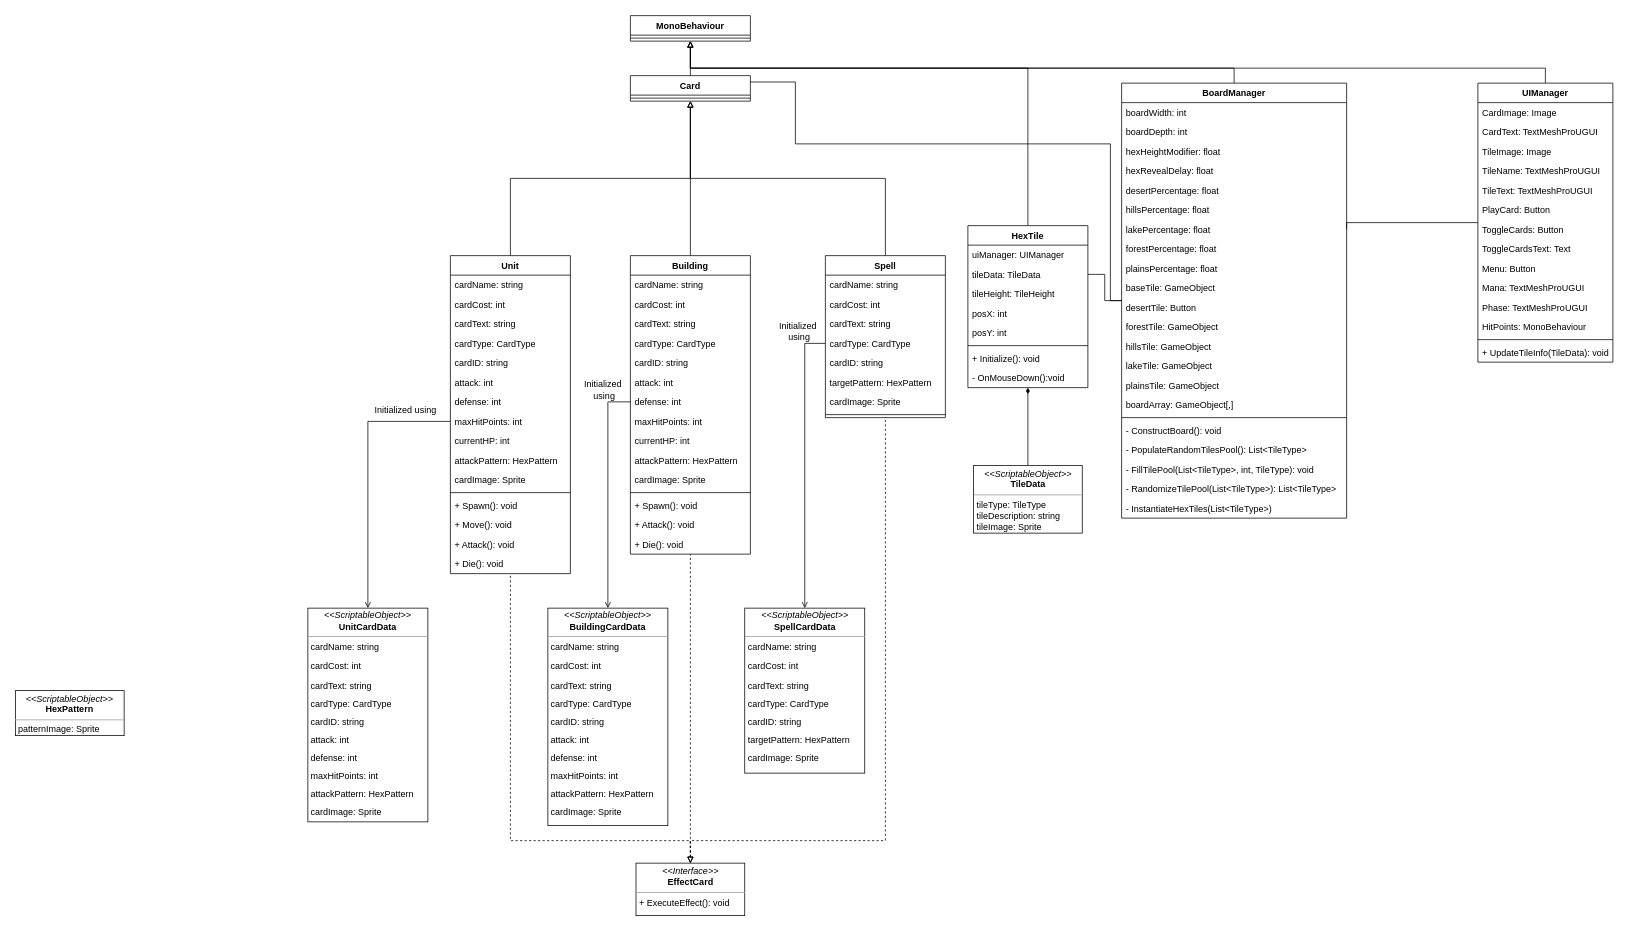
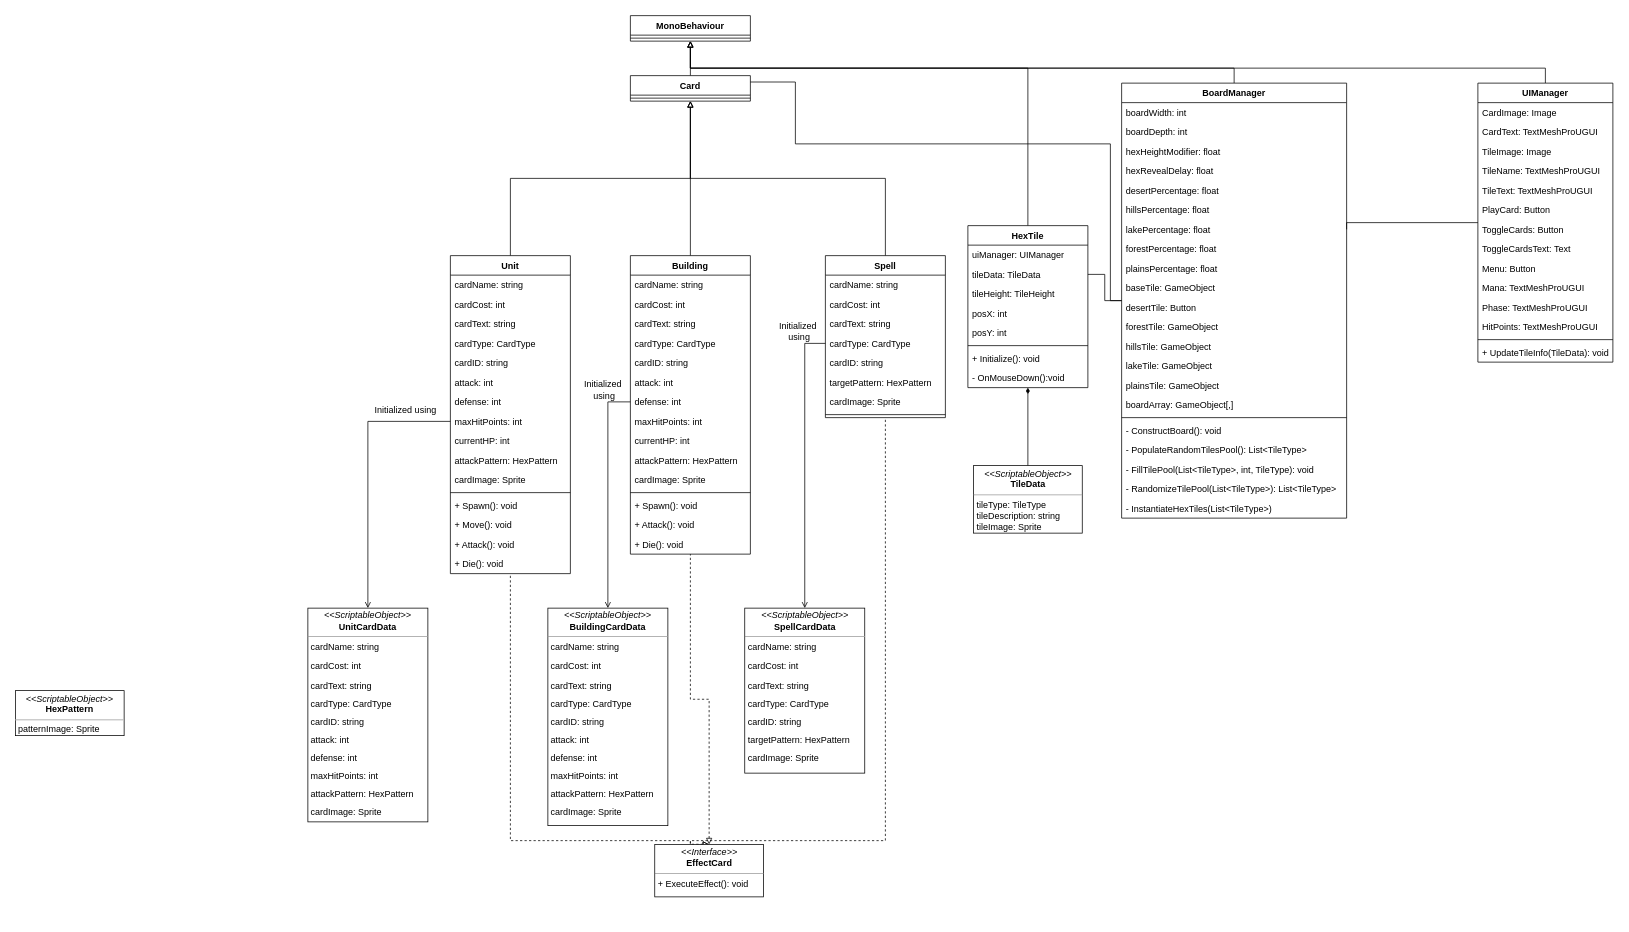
(1537, 327) -> (1543, 327)
(690, 889) -> (709, 870)
